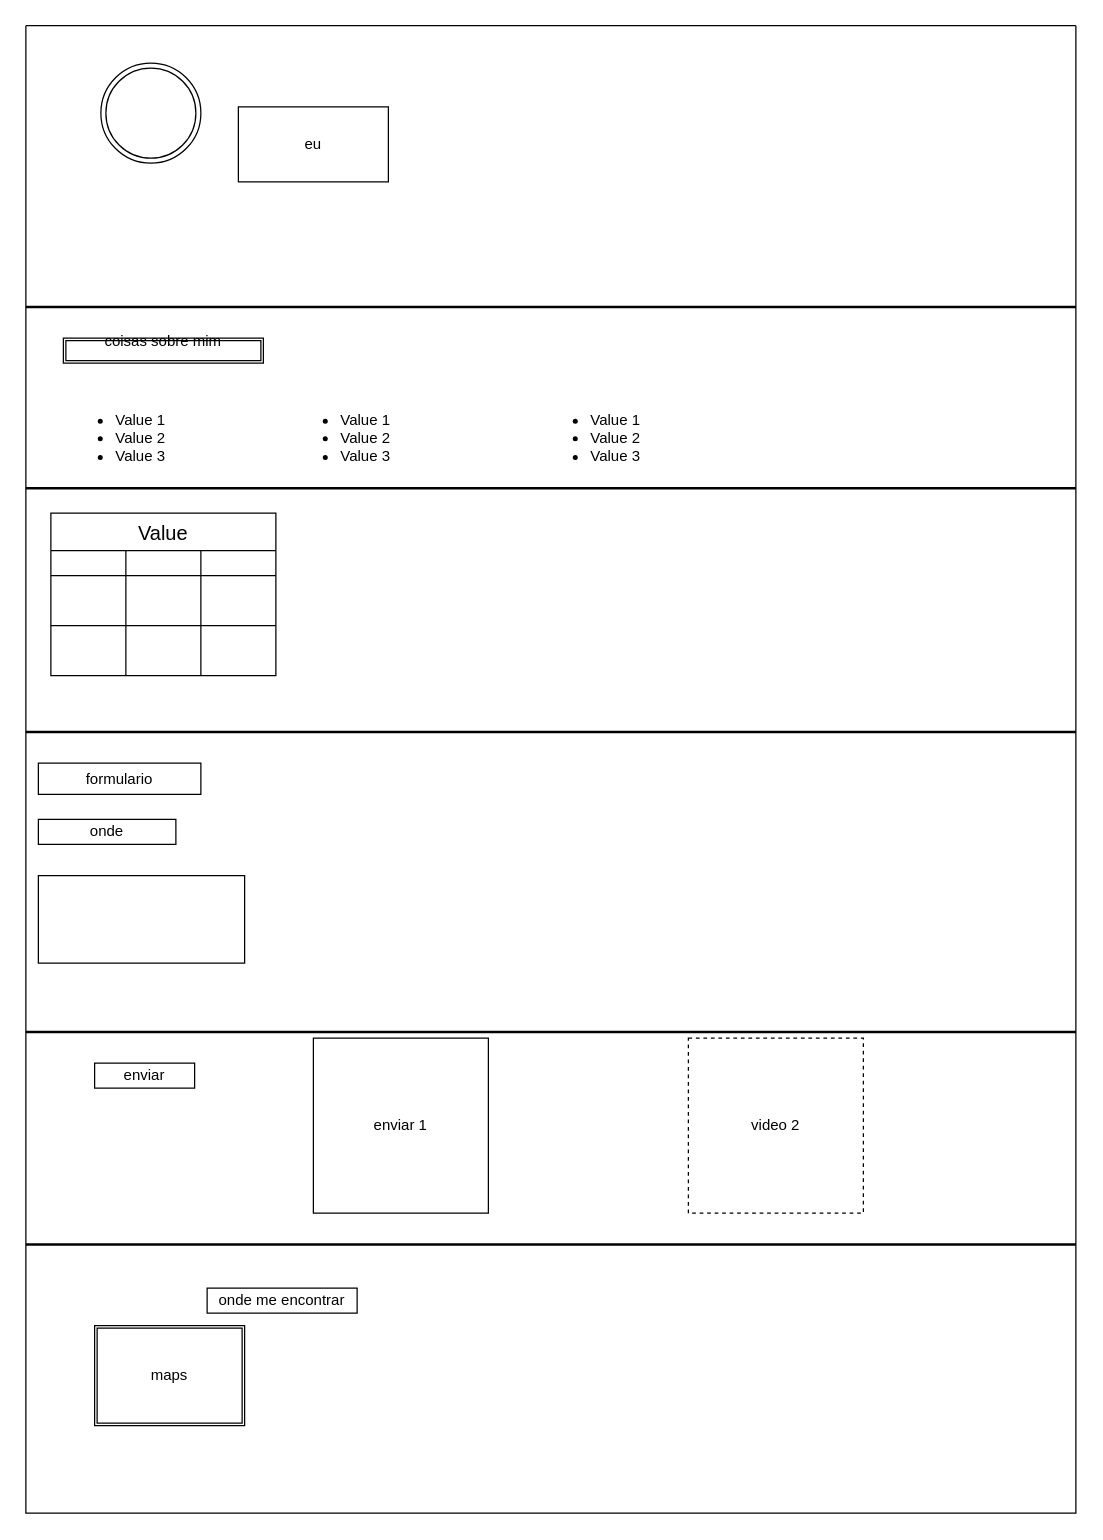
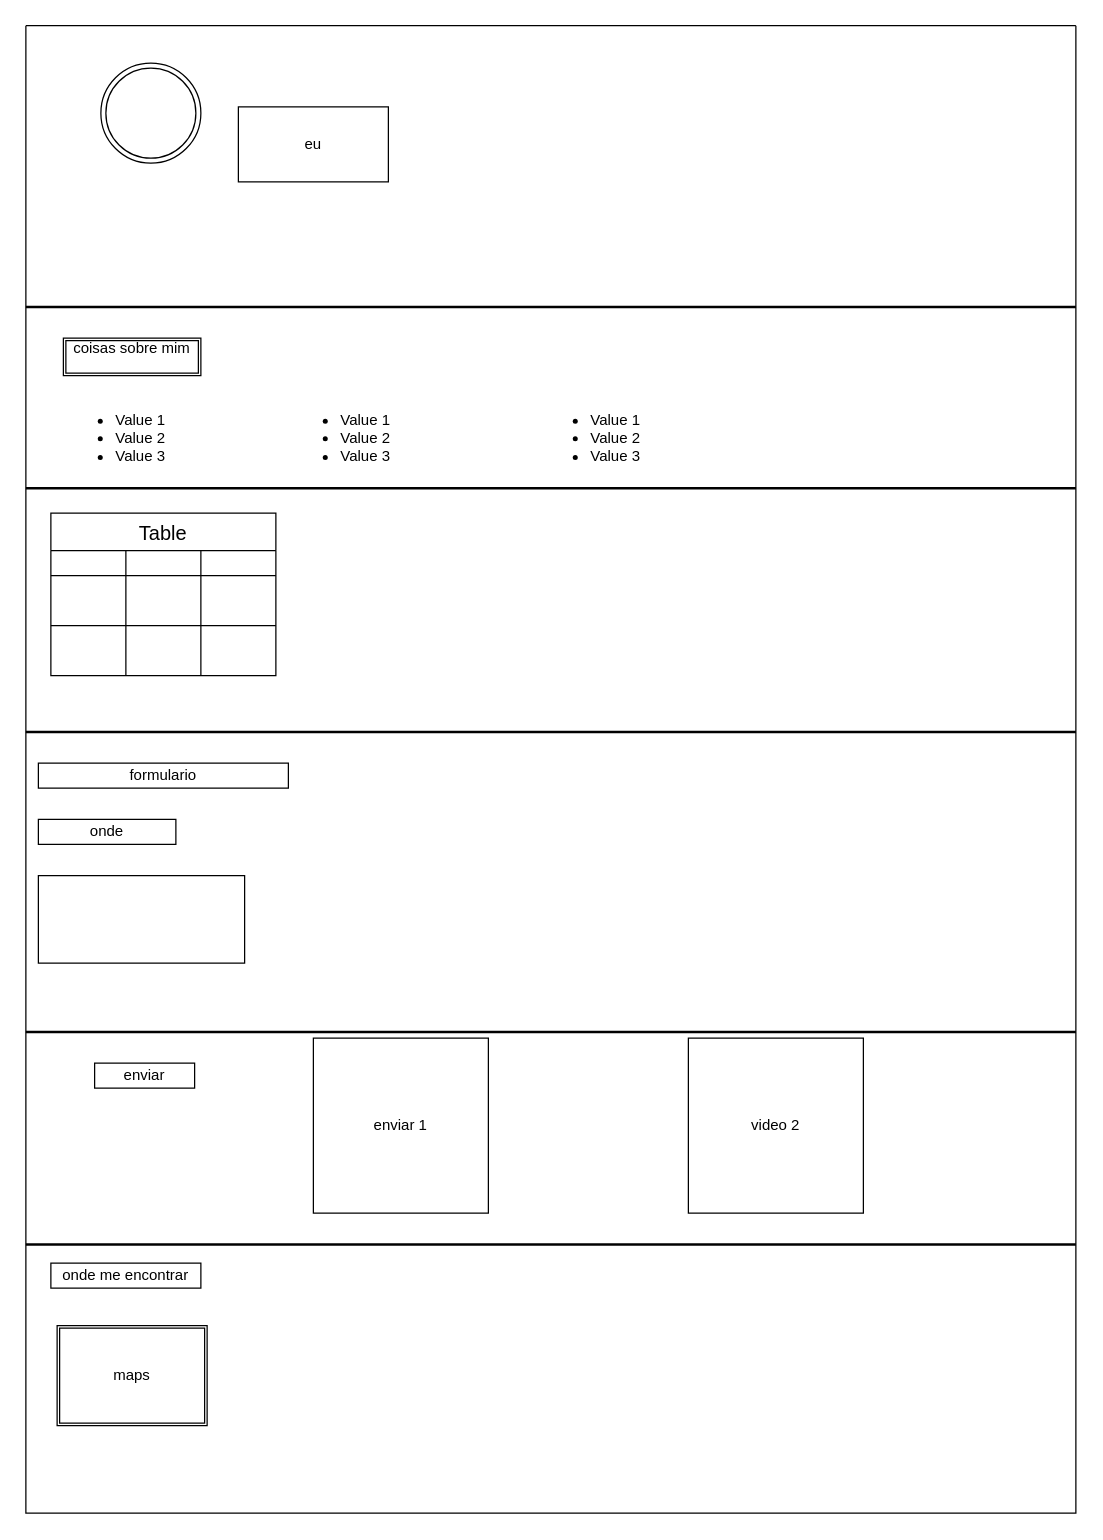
(163, 351) -> (132, 357)
(163, 533) -> (163, 533)
(119, 779) -> (163, 776)
(776, 1126) -> (776, 1126)
(282, 1301) -> (126, 1276)
(169, 1376) -> (132, 1376)
